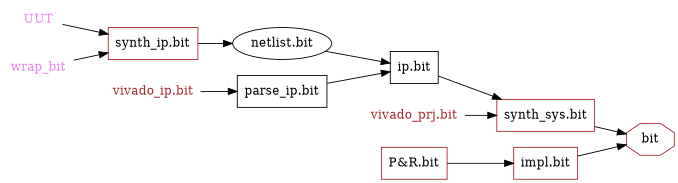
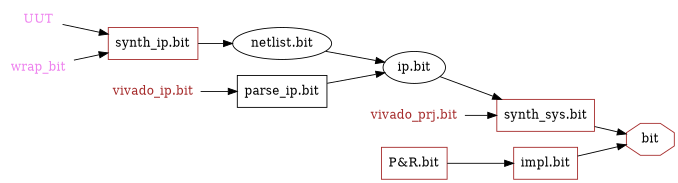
(414, 67) -> (414, 67)
